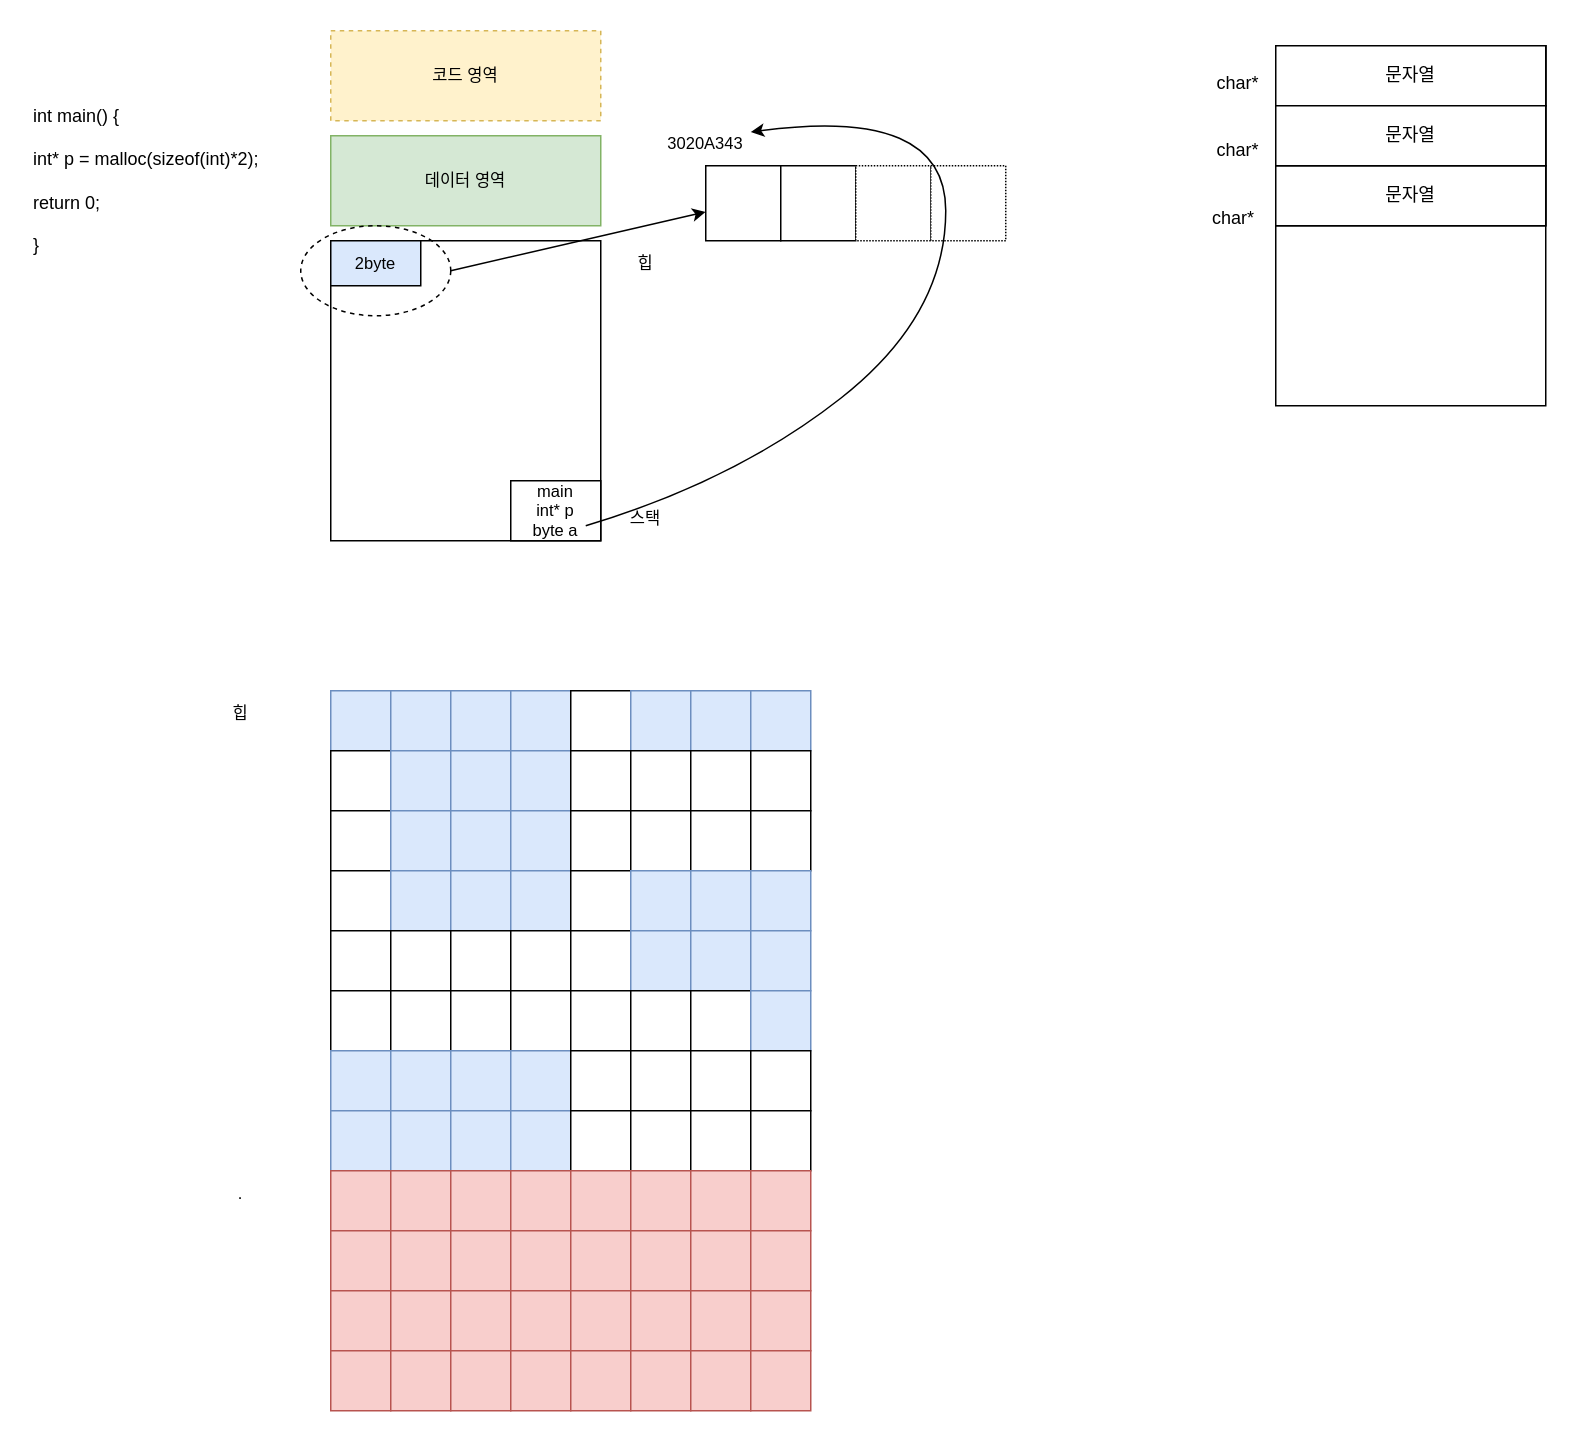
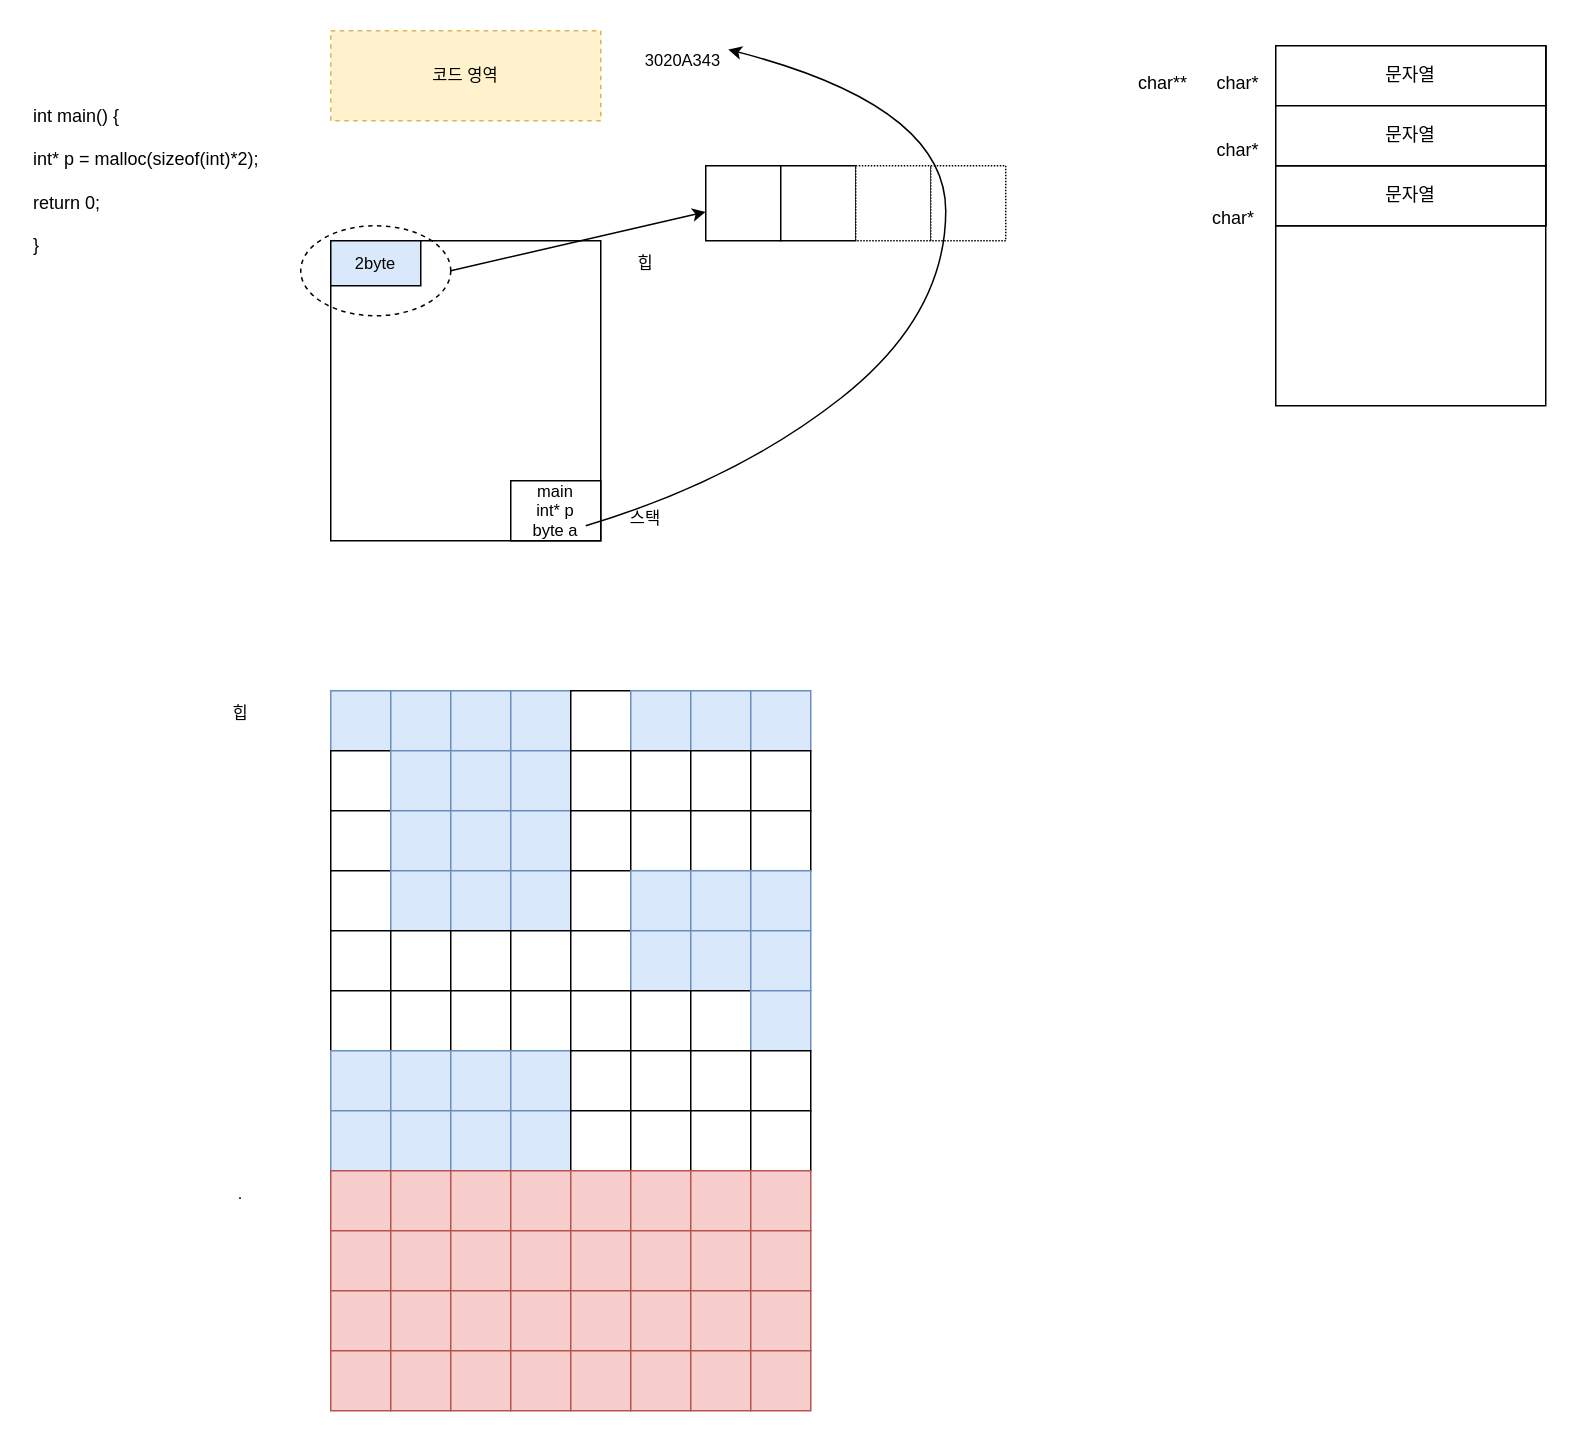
none -> (1163, 83)
(706, 143) -> (683, 61)
(466, 181) -> none
